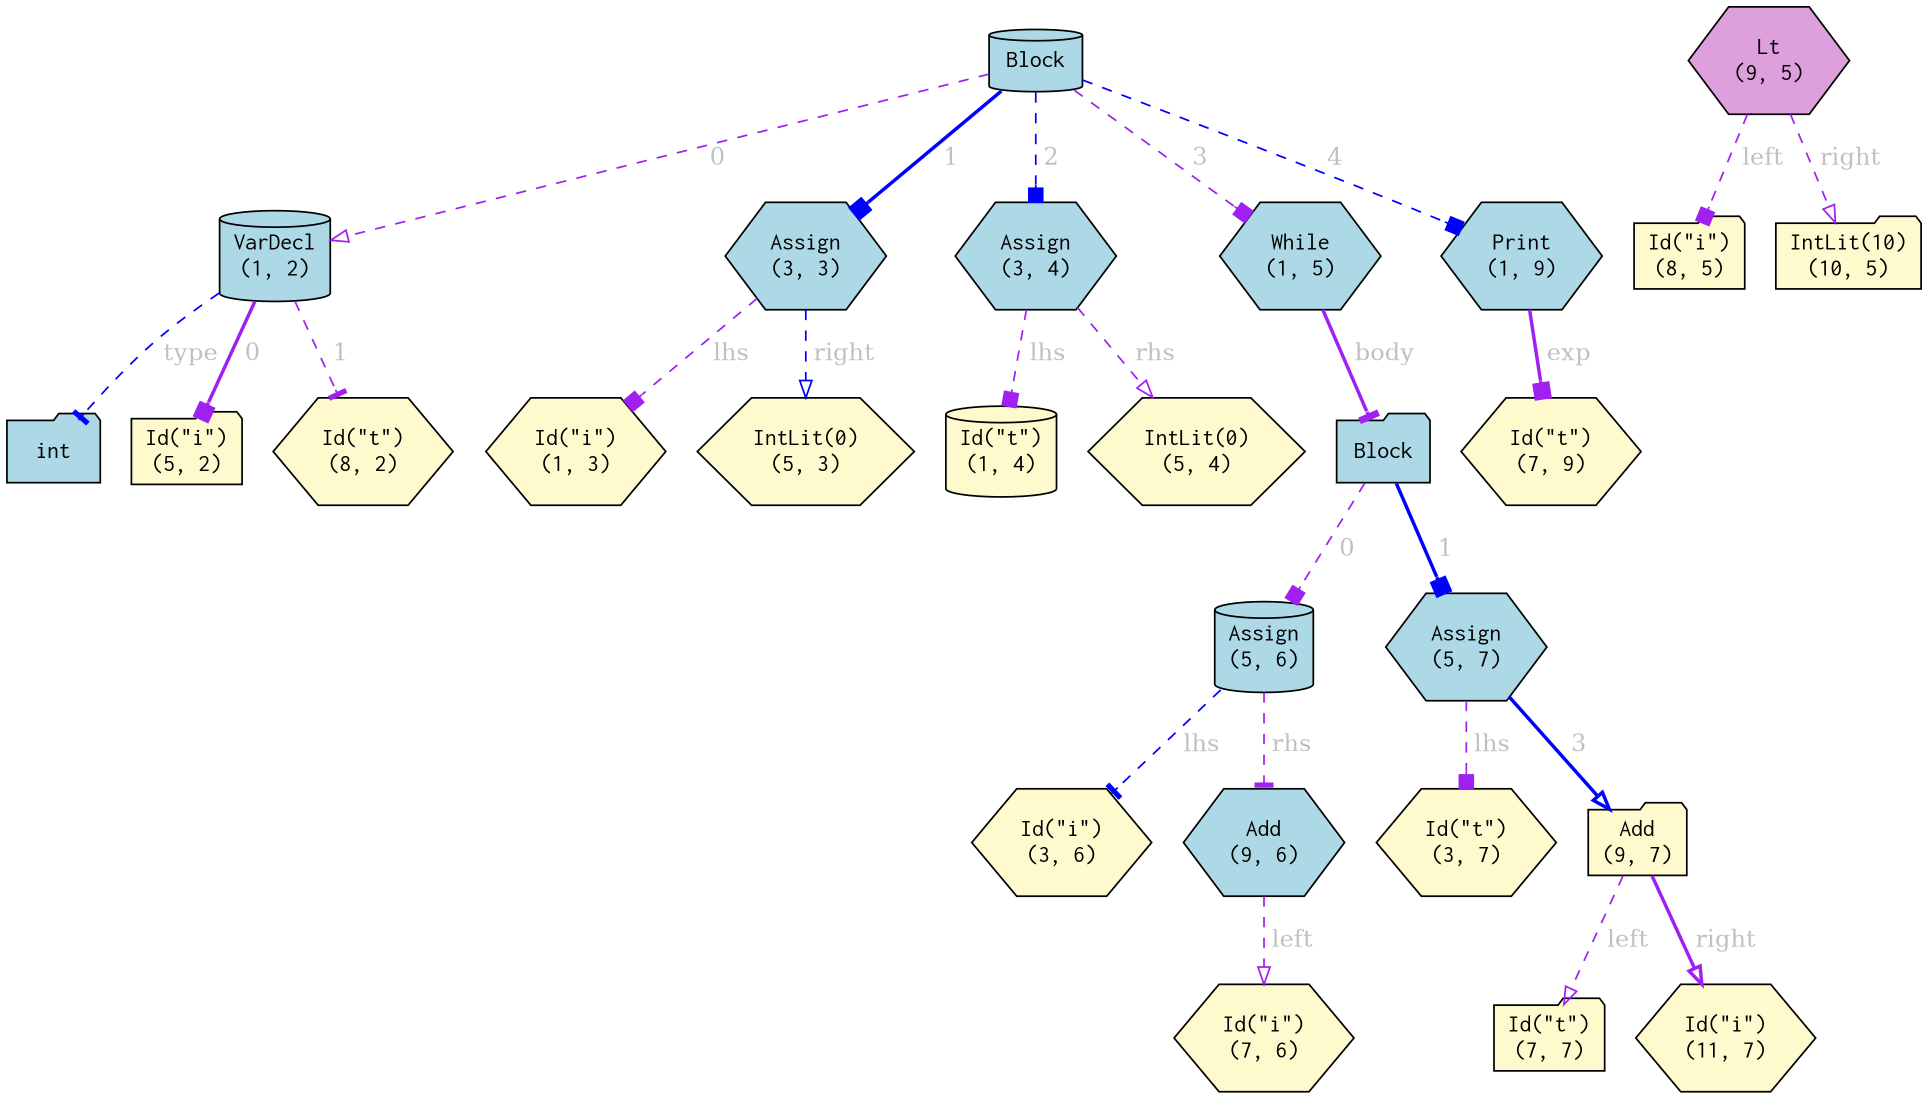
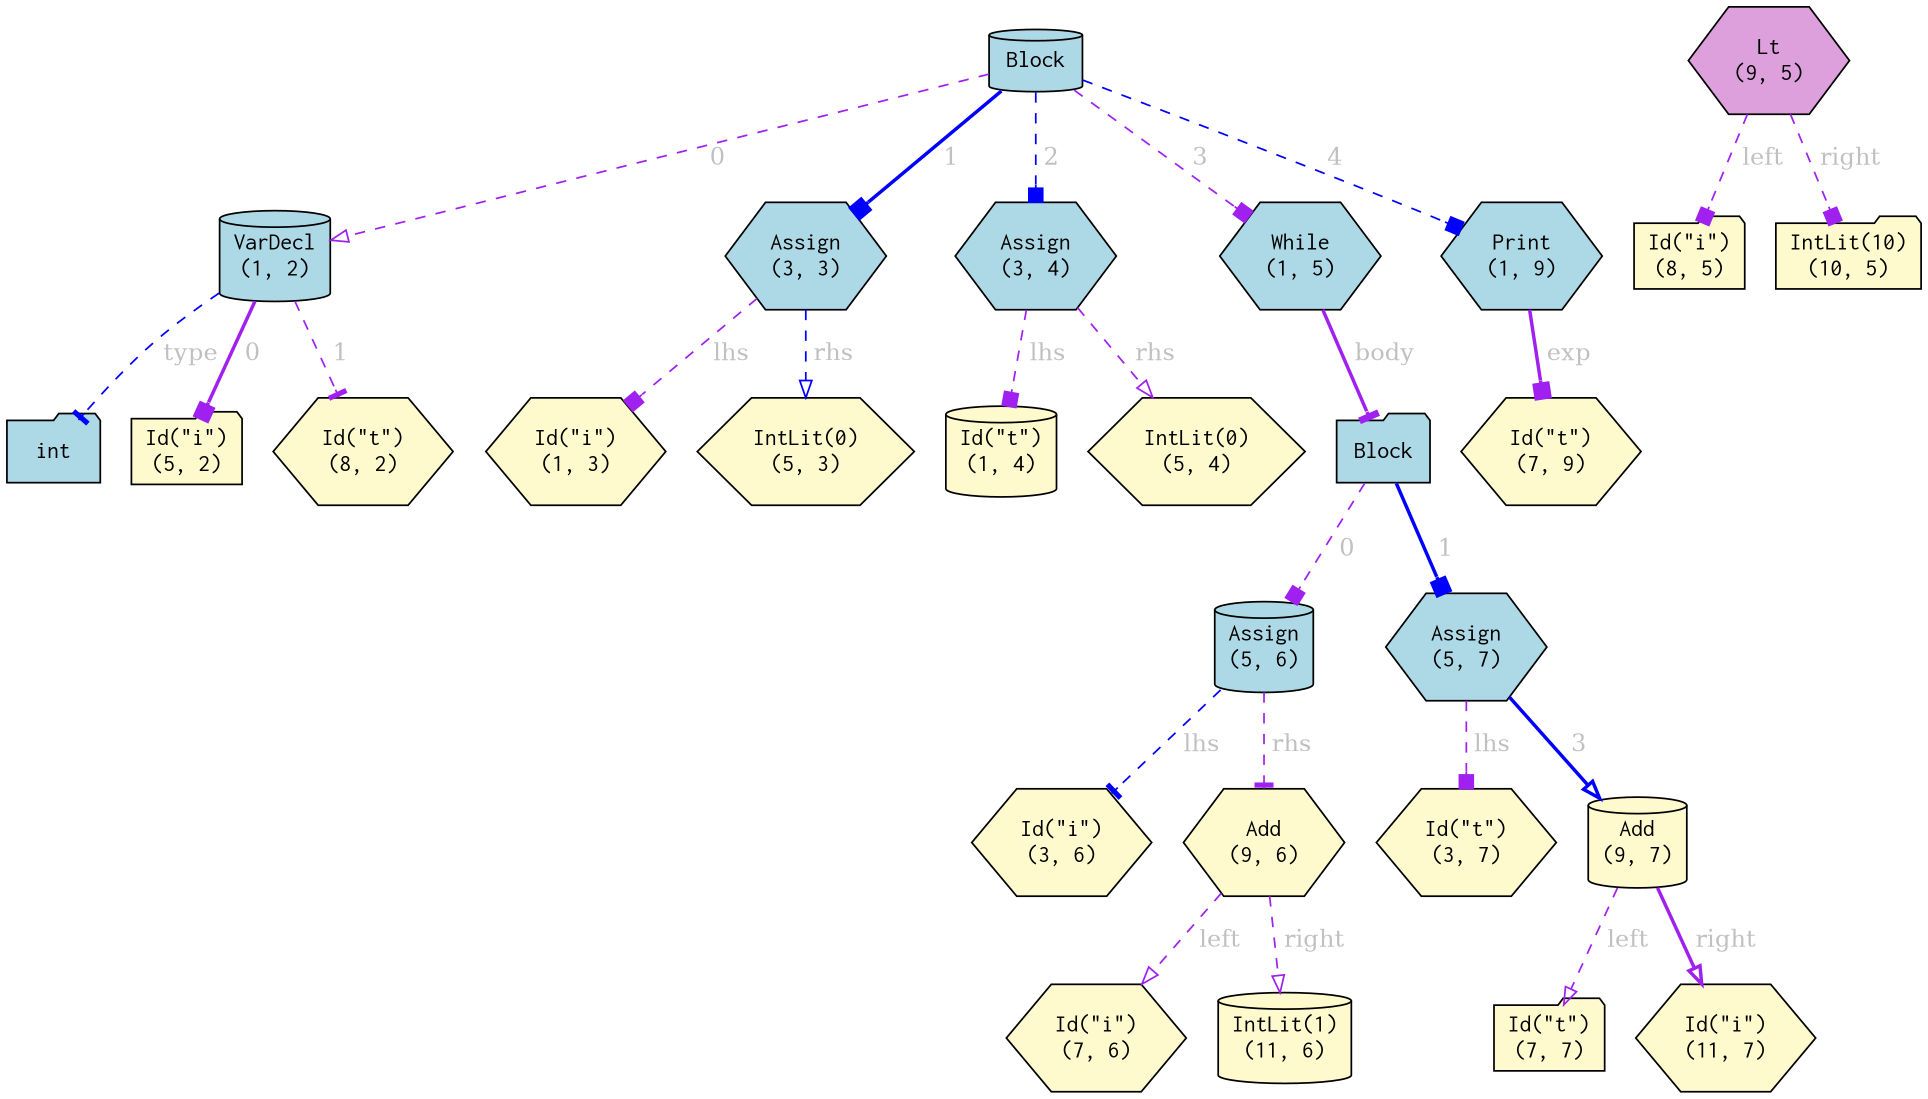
(1810, 160) -> (1810, 160)
(840, 354) -> (830, 354)
(1264, 843) -> (1264, 843)
(1638, 843) -> (1638, 843)
none -> (1285, 1038)
